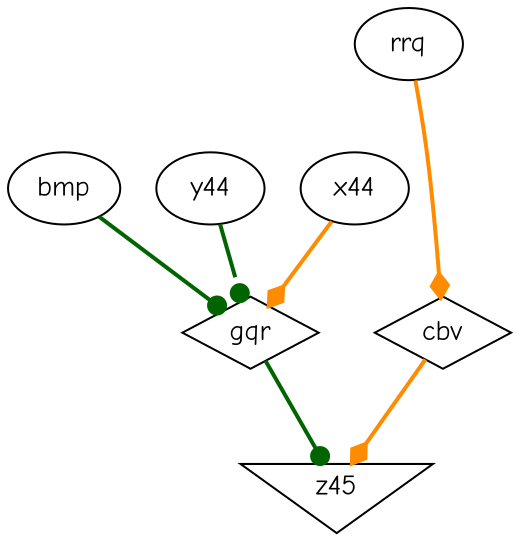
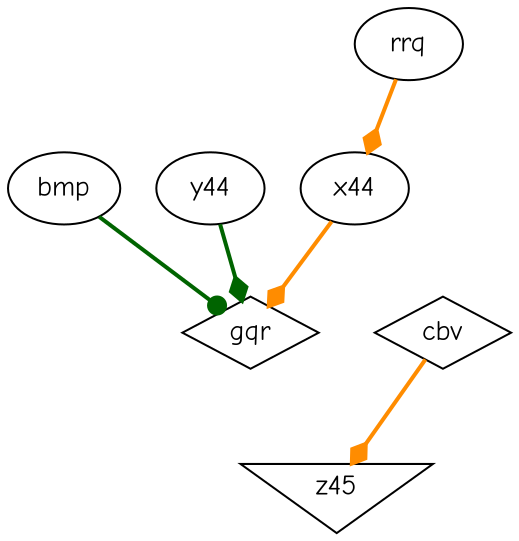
(430, 177) -> (386, 104)
(228, 251) -> (228, 251)
(291, 405) -> none
